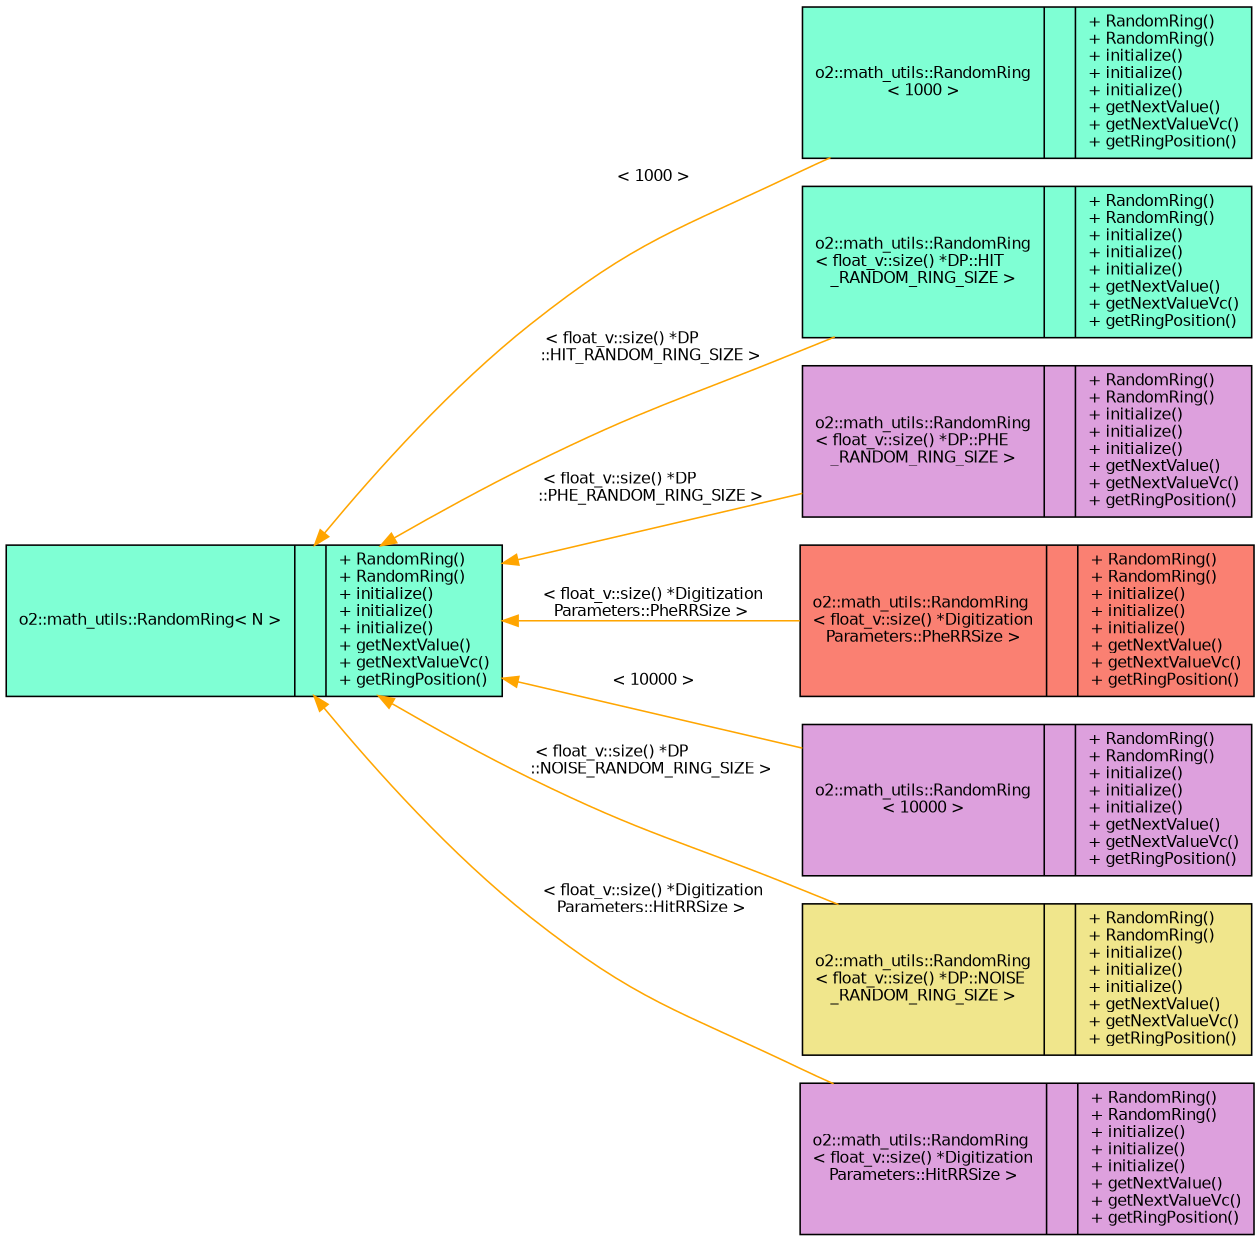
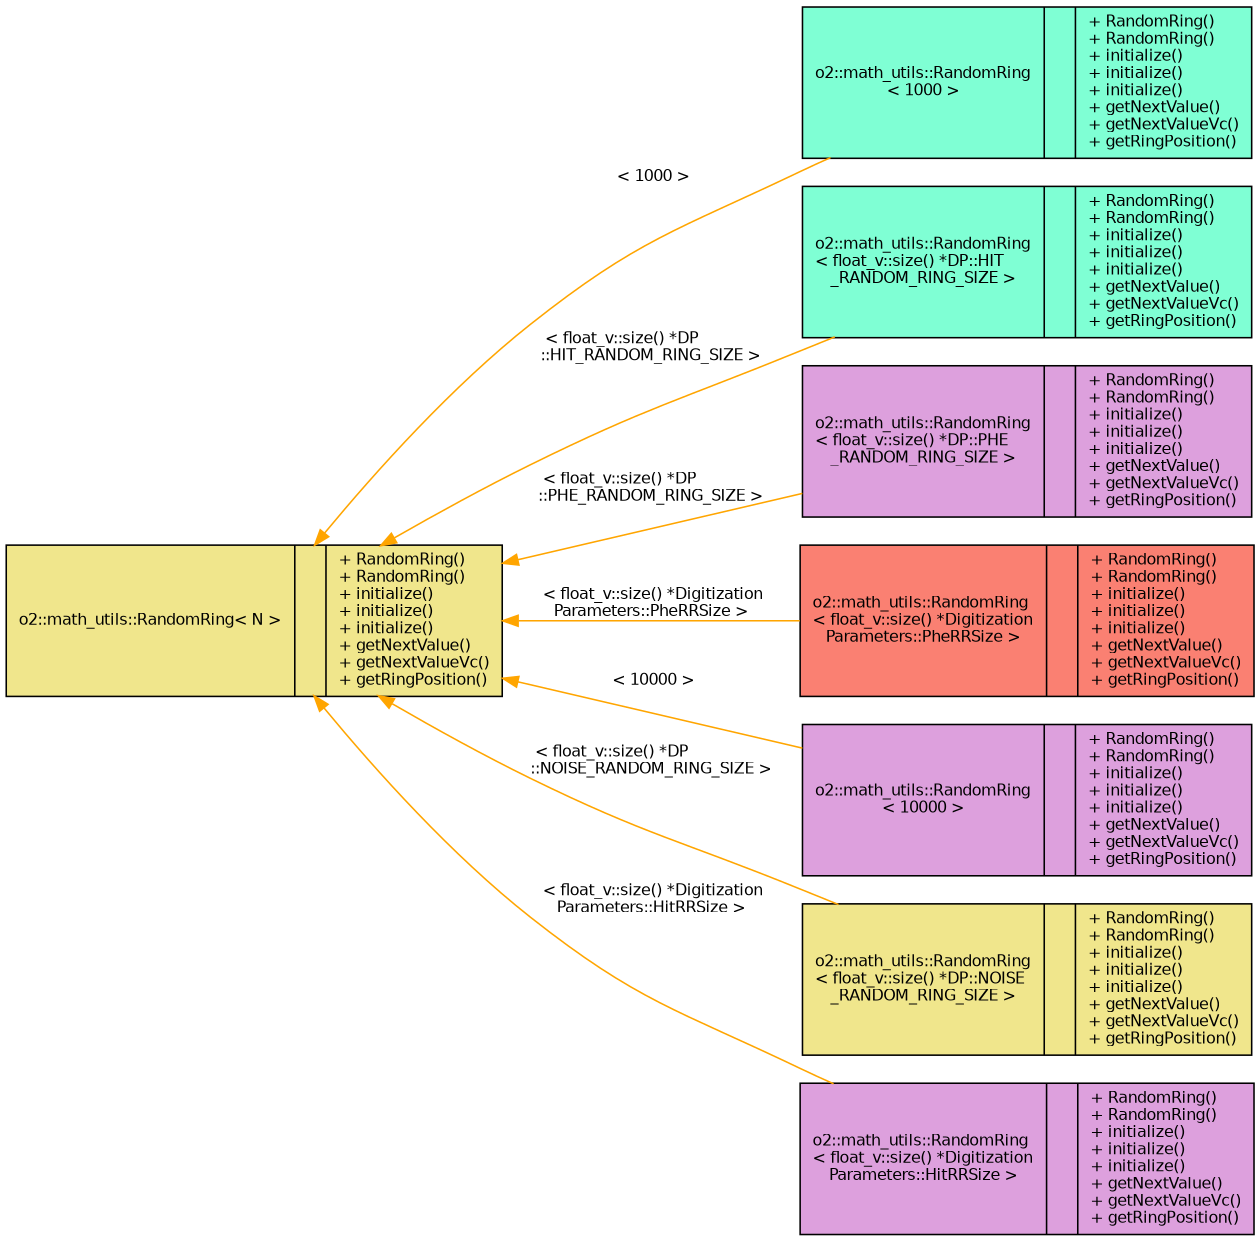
(254, 621) -> (254, 621)
